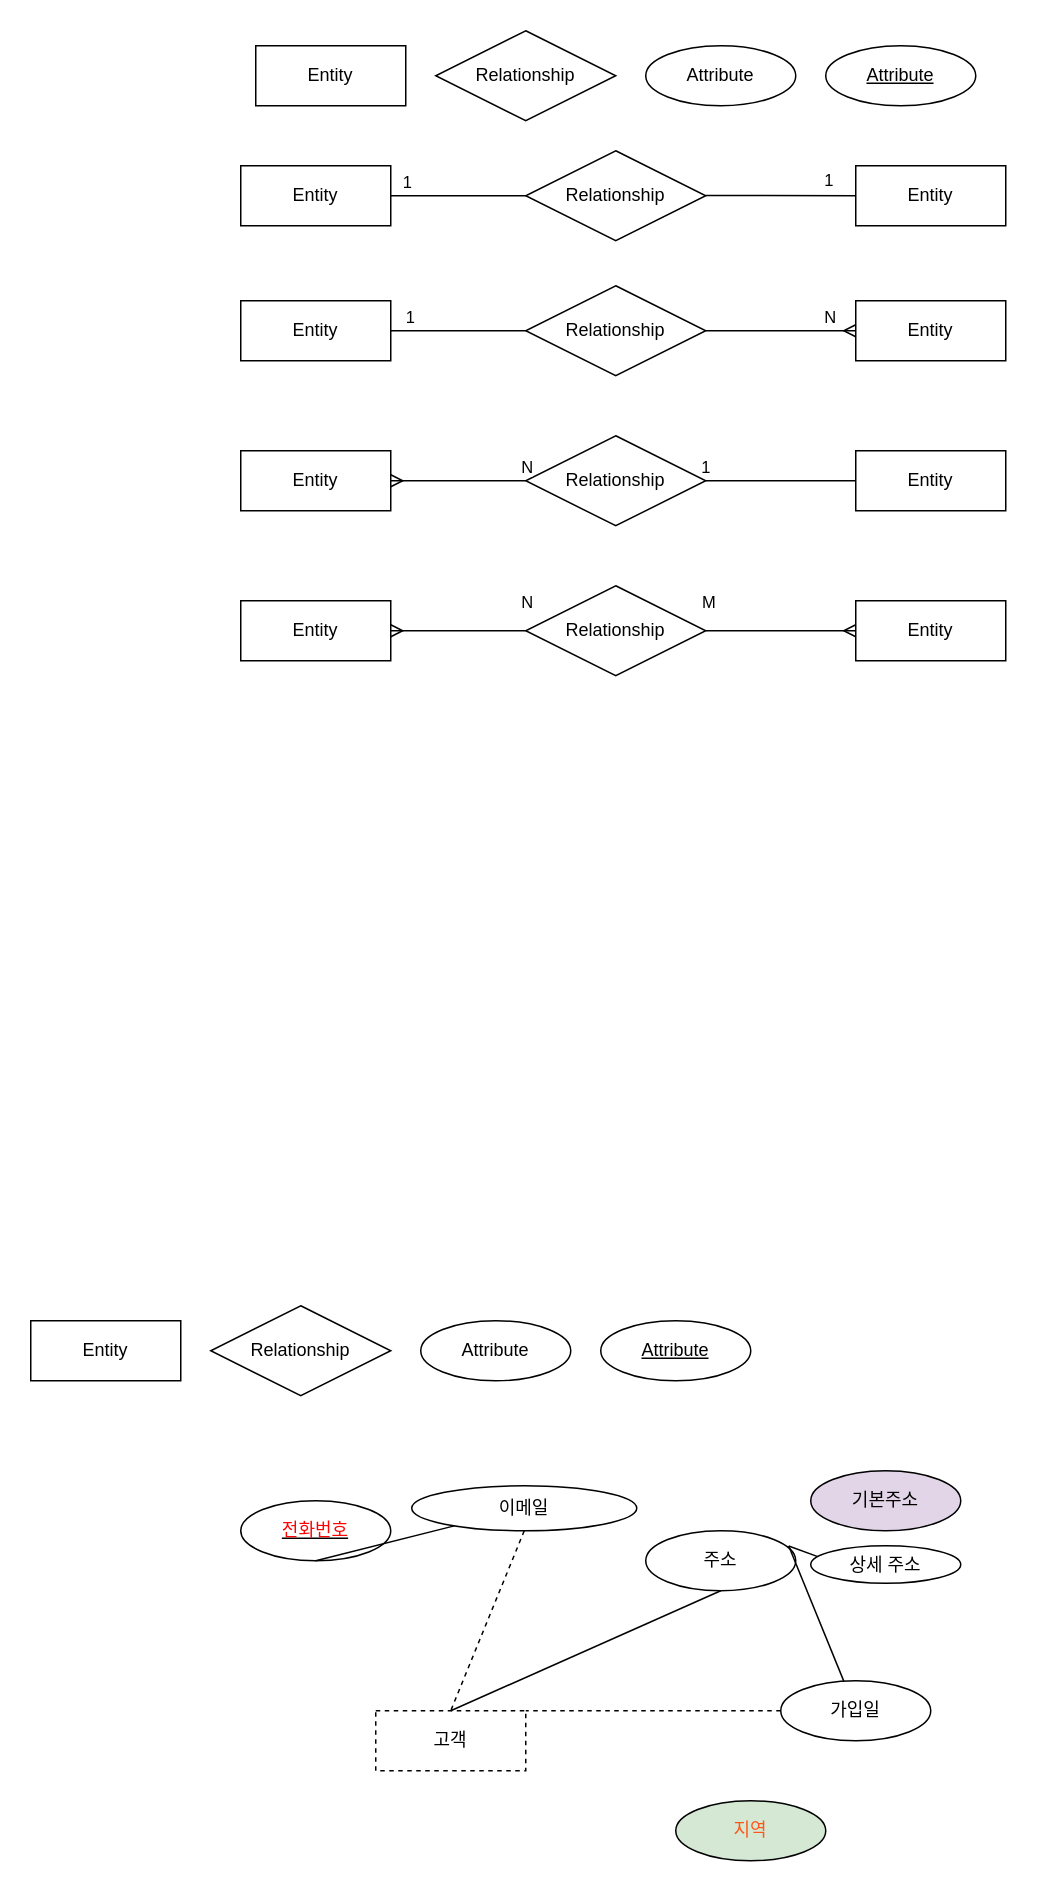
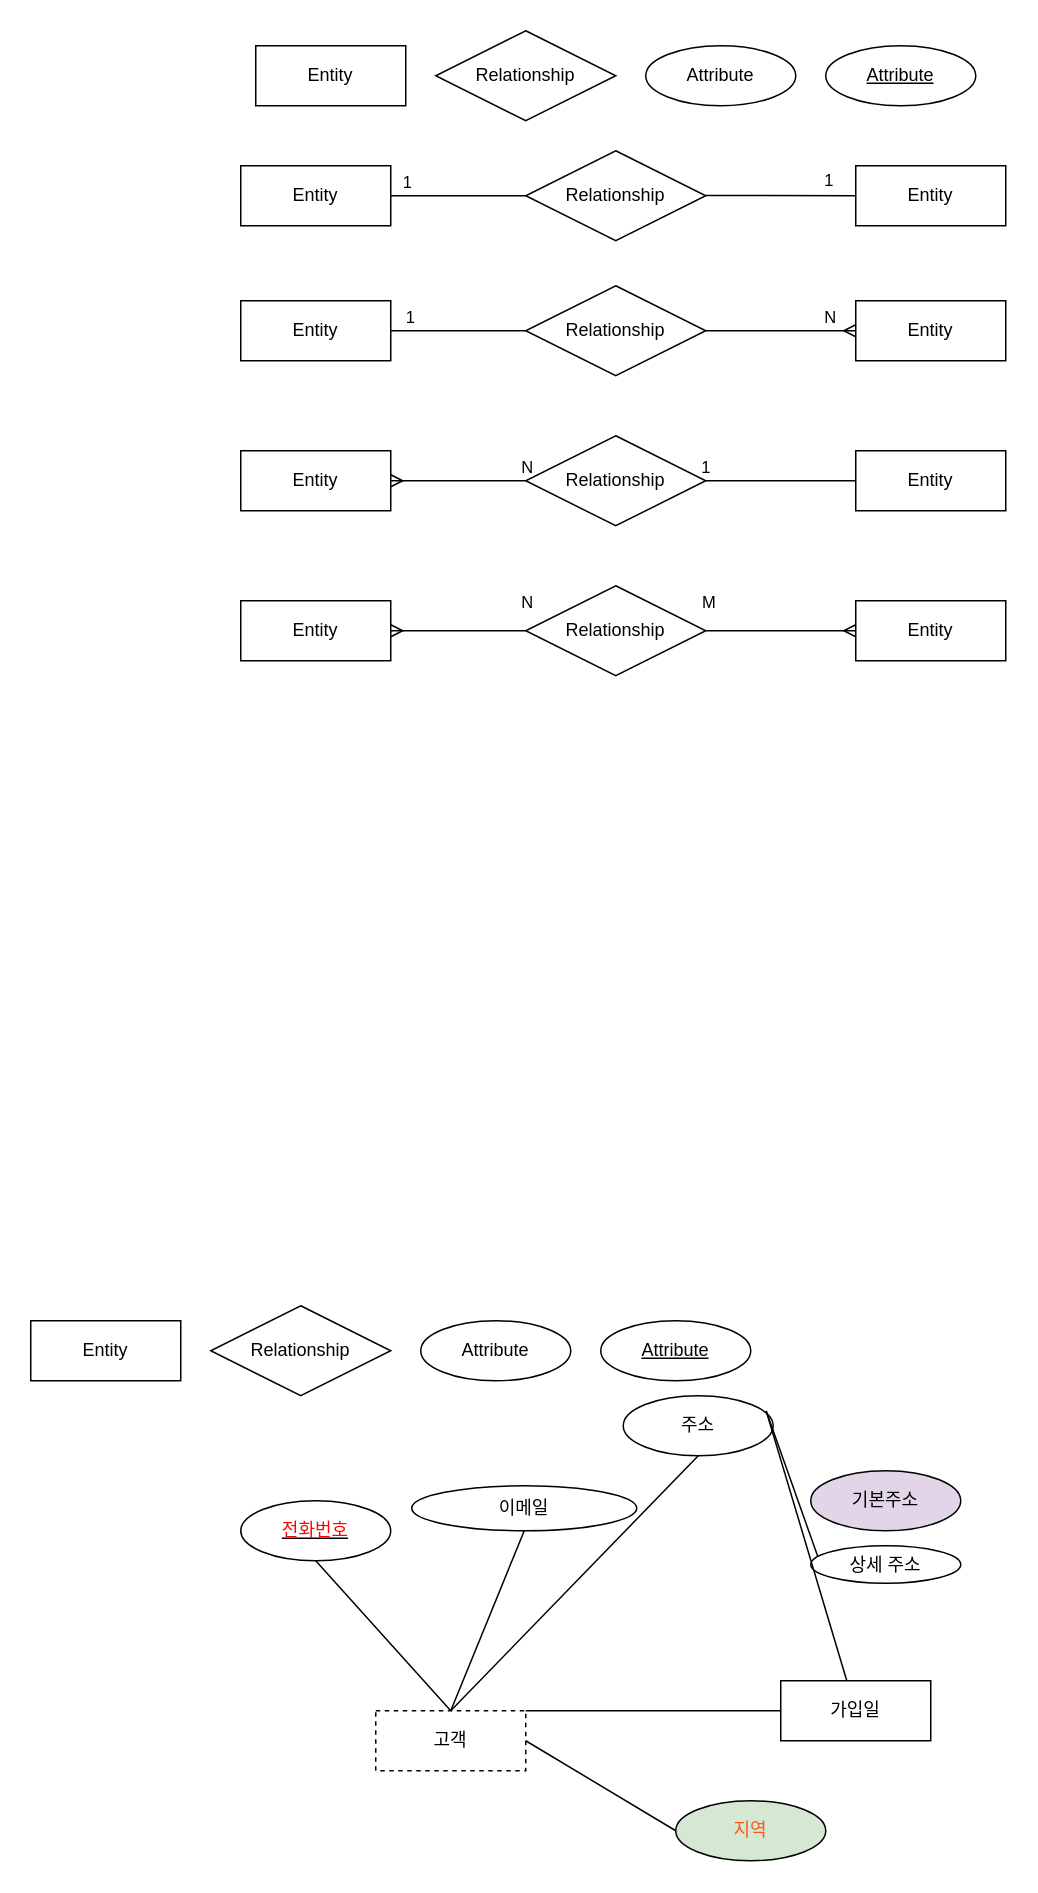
(385, 1543) -> (382, 1634)
(721, 1561) -> (698, 1426)
(489, 1618) -> (489, 1618)
(653, 1711) -> (653, 1711)
(856, 1711) -> (856, 1711)
none -> (601, 1786)
